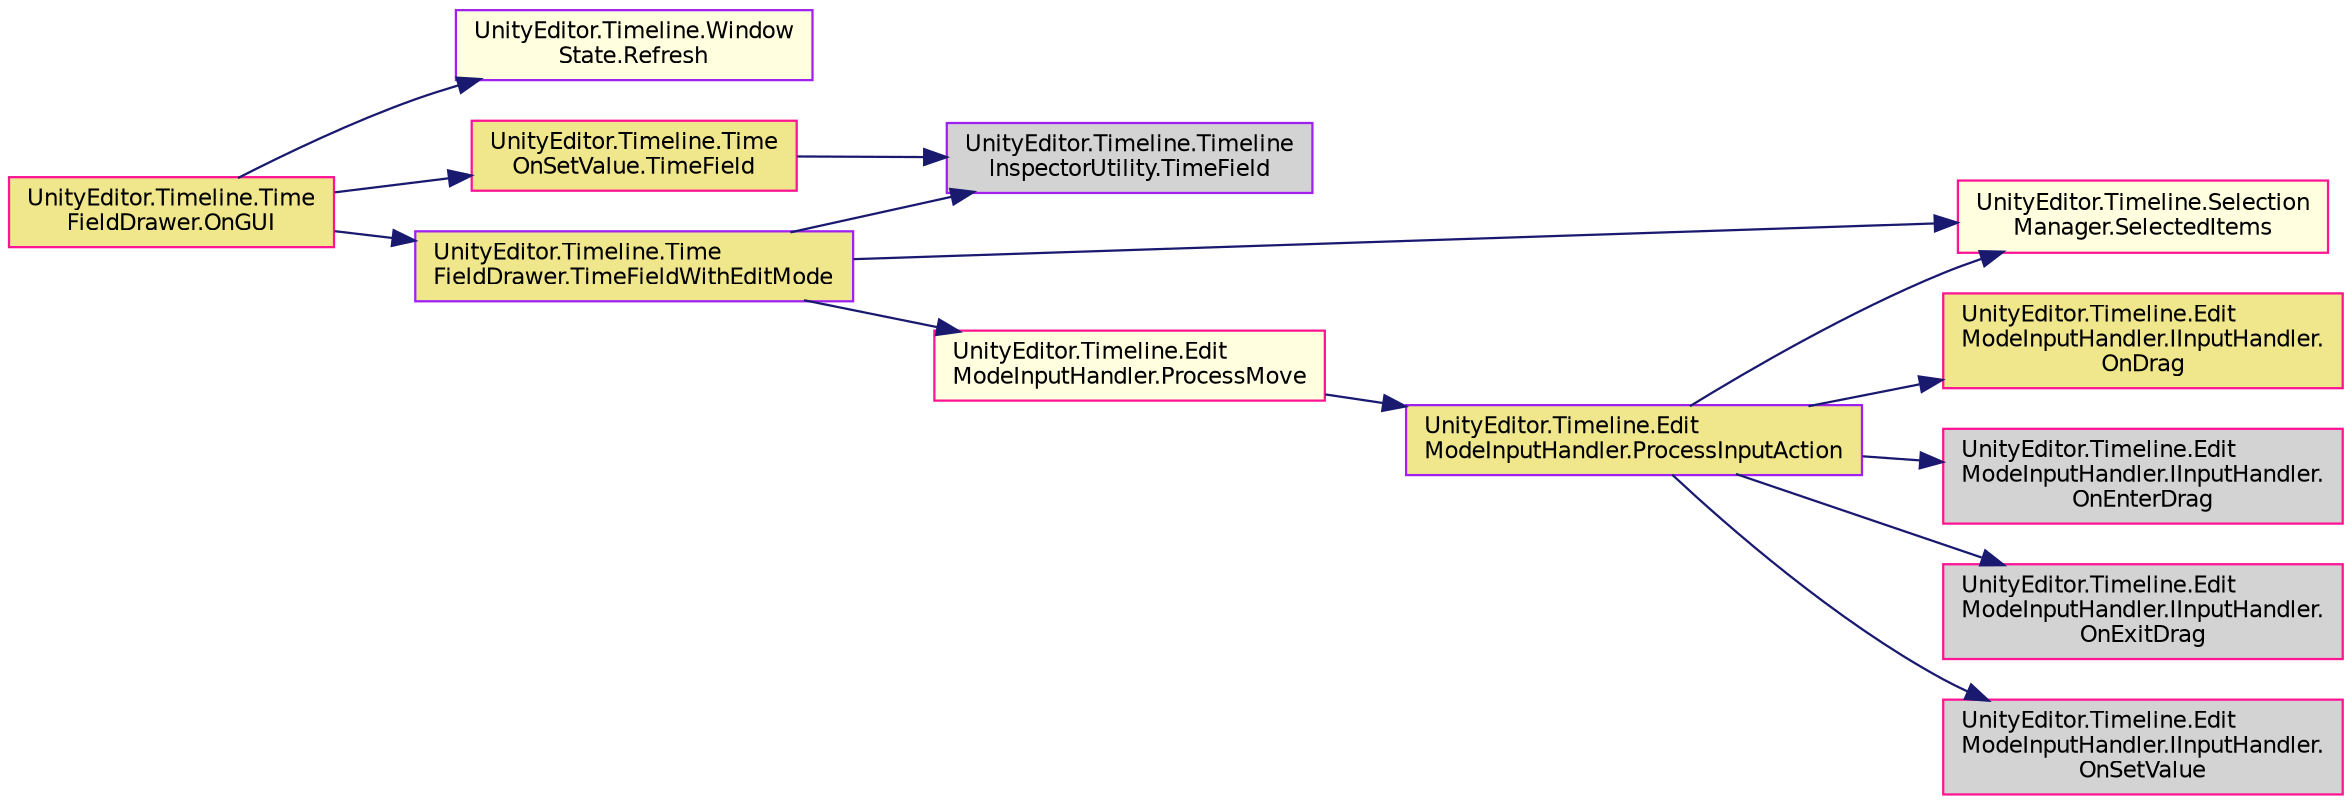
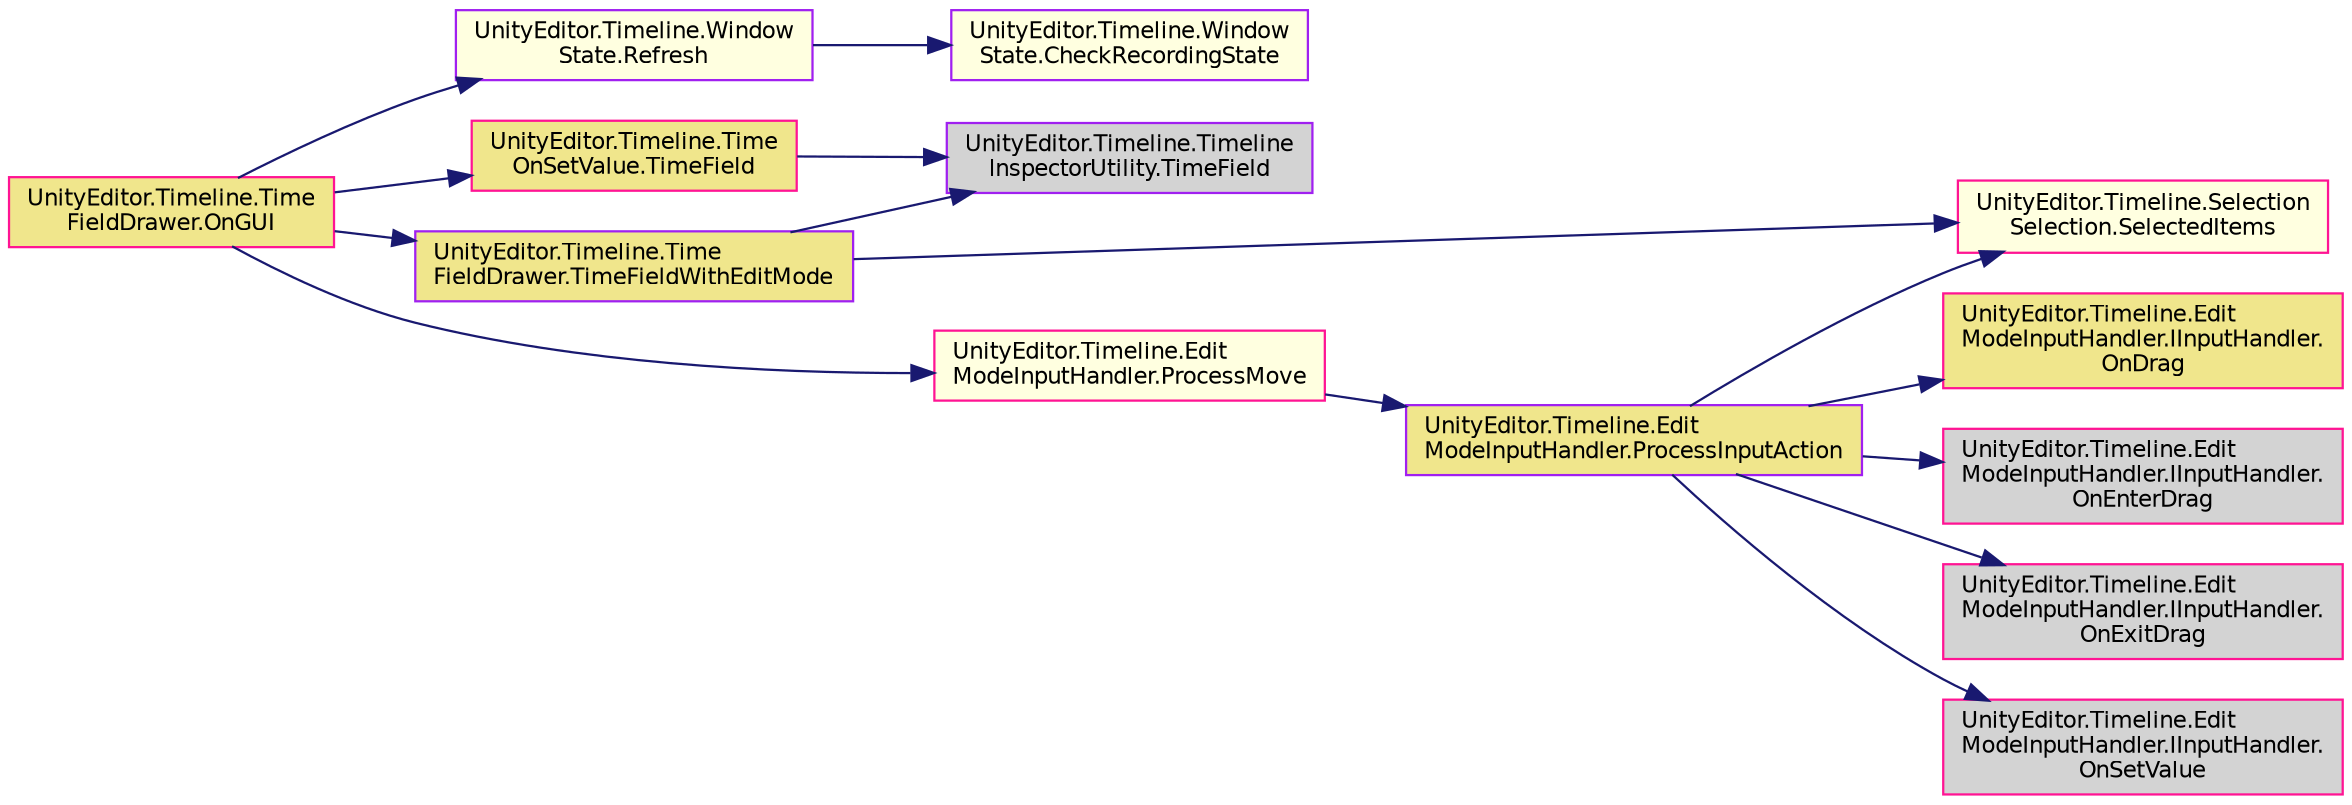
none -> (1130, 45)
(2143, 217) -> (2143, 217)
(871, 314) -> (563, 351)
